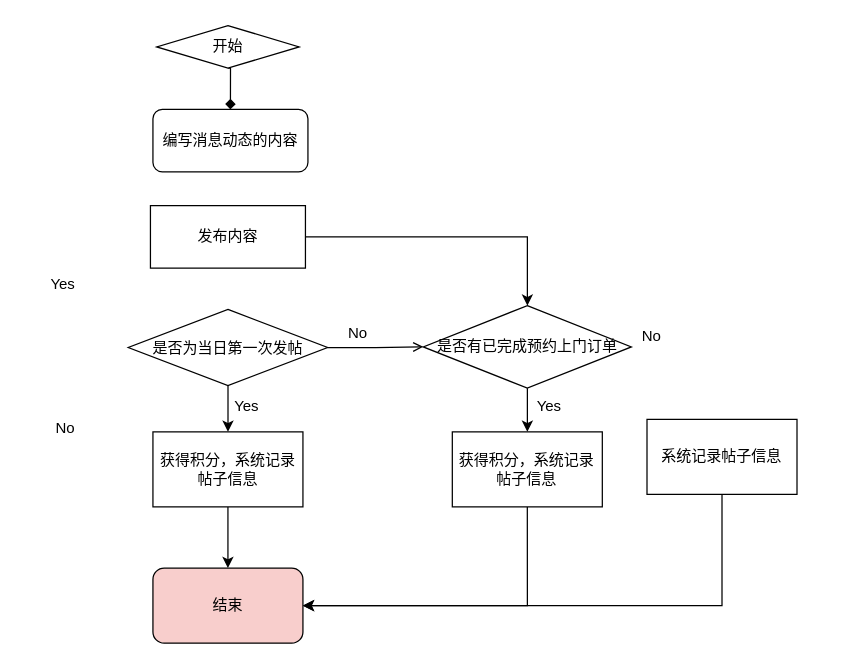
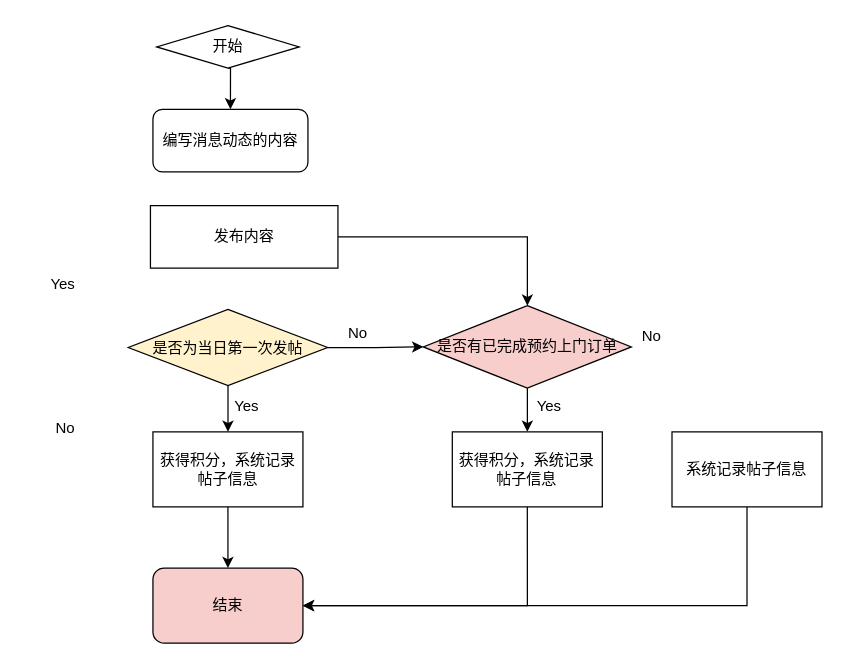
(230, 98) -> (230, 99)
(228, 237) -> (244, 237)
(414, 347) -> (413, 347)
(527, 347) -> (527, 347)
(228, 348) -> (228, 348)
(722, 457) -> (747, 469)
